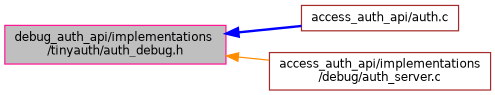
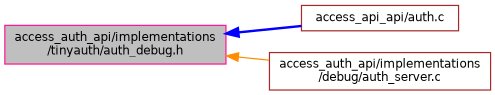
(380, 18) -> (380, 18)
(115, 45) -> (115, 45)
